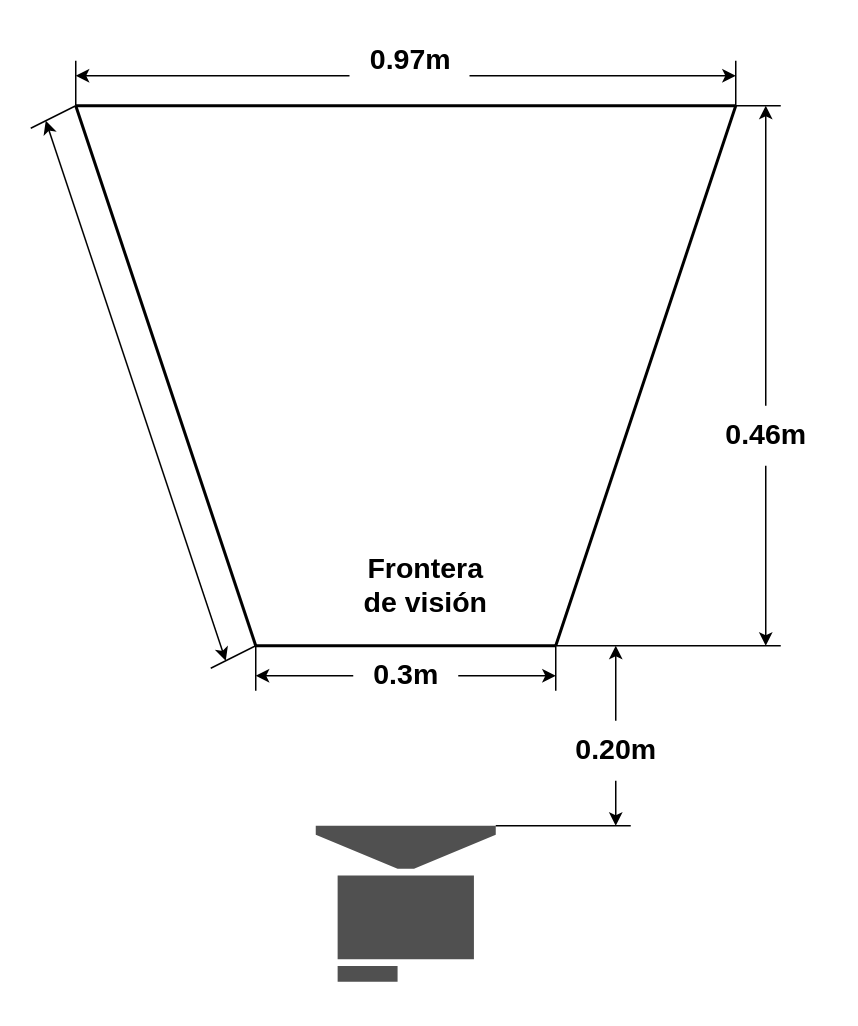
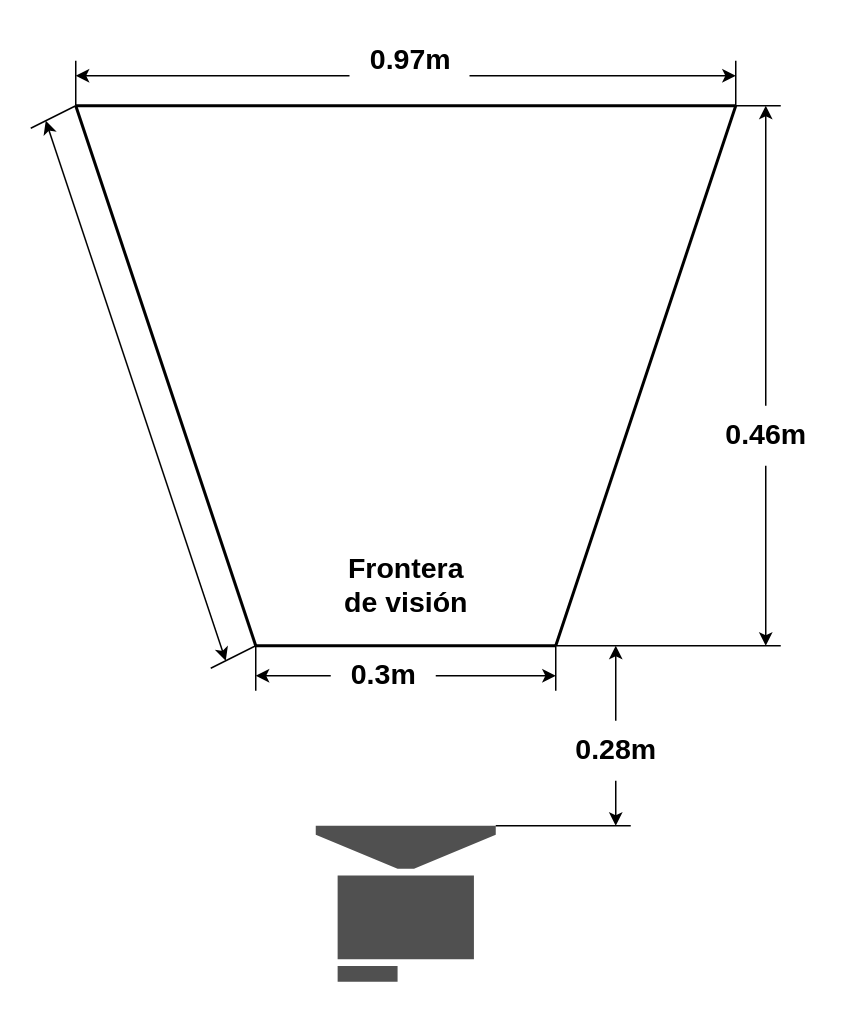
(425, 586) -> (406, 586)
(406, 676) -> (383, 676)
(617, 751) -> (617, 751)
